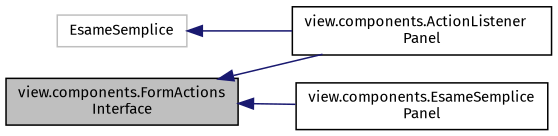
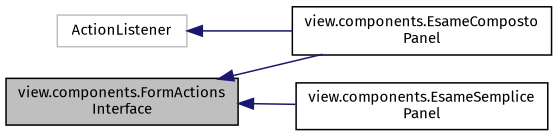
(122, 31) -> (122, 31)
(422, 31) -> (422, 31)
